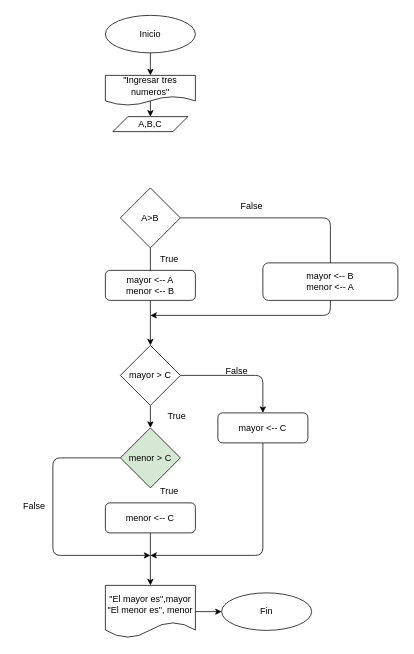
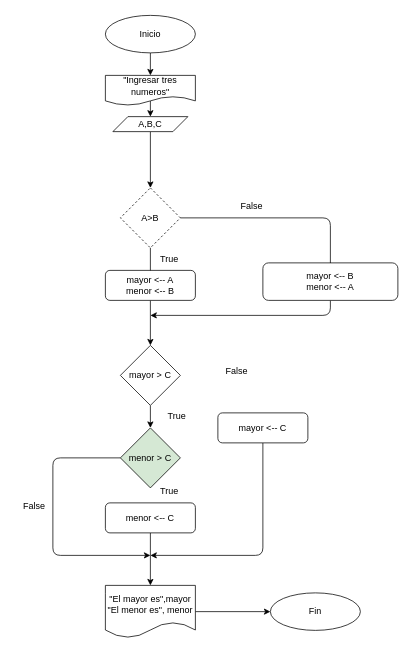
none -> (150, 157)
(150, 218) -> (150, 218)
(222, 375) -> none
(267, 612) -> (315, 612)
